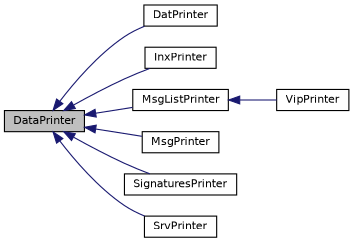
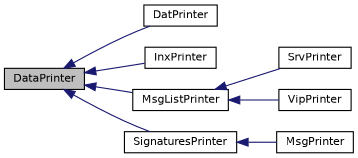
(119, 133) -> (262, 142)
(98, 184) -> (253, 77)
